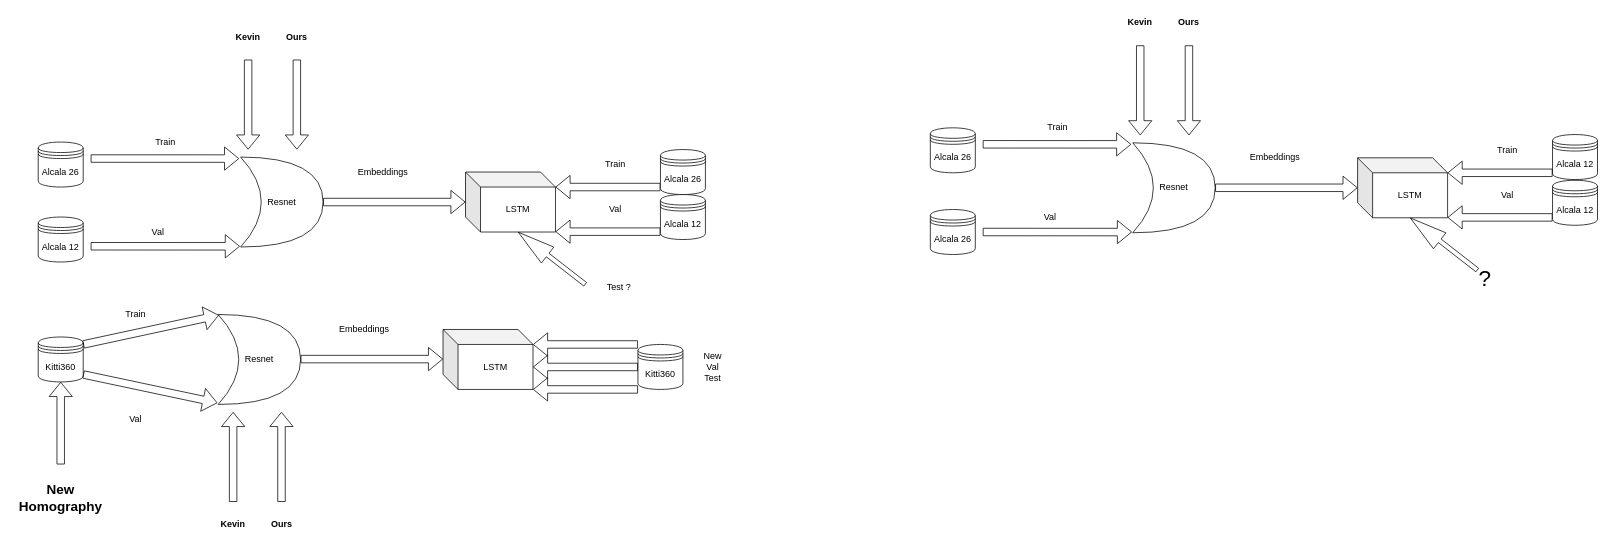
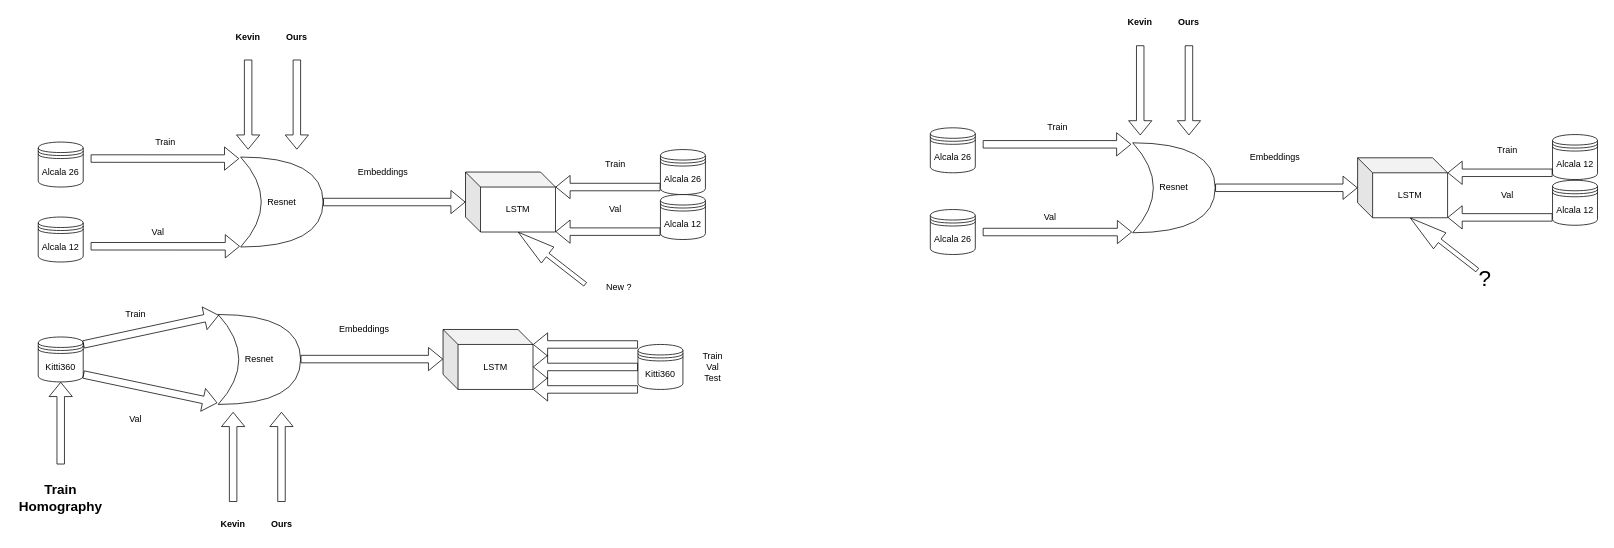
(619, 288) -> (619, 288)
(713, 367) -> (713, 367)
(60, 498) -> (60, 498)
